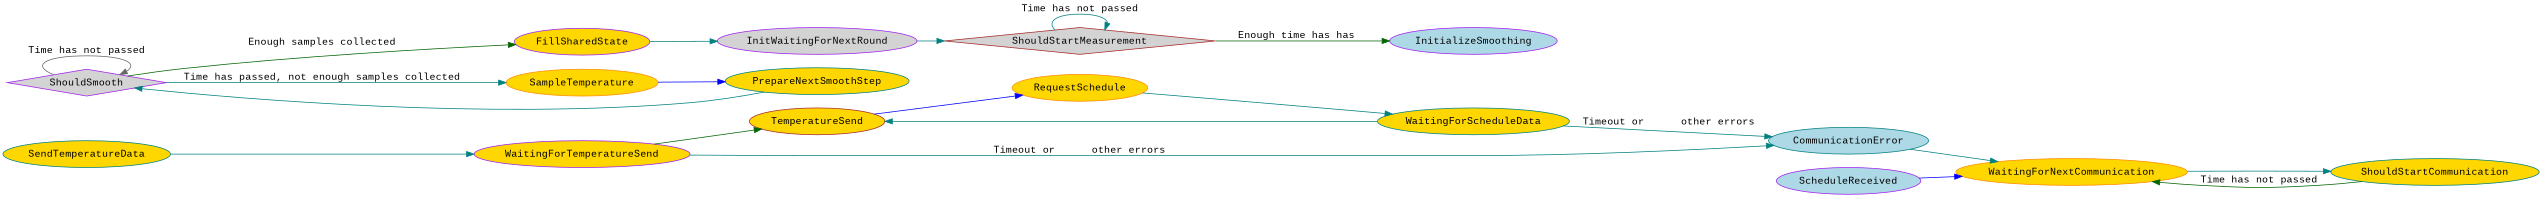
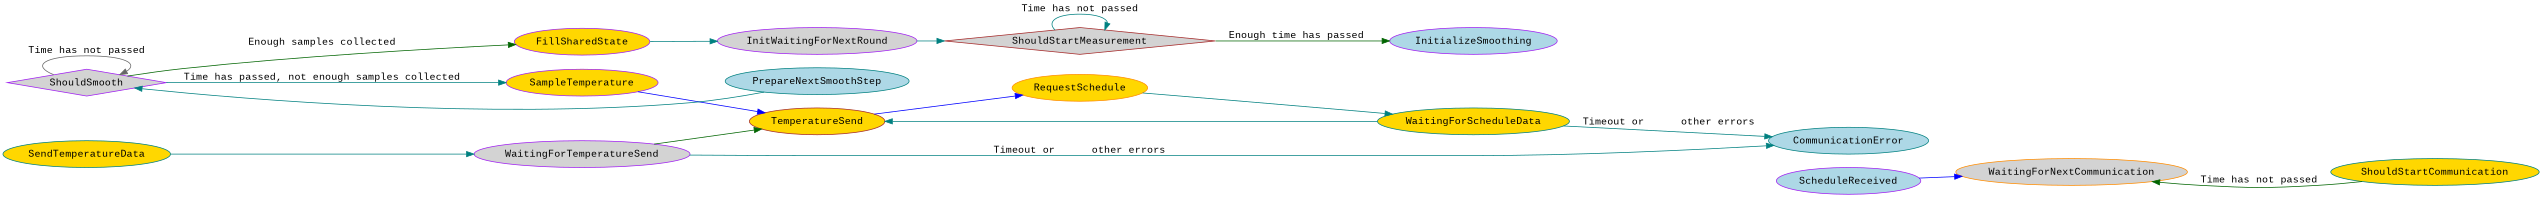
(1297, 35) -> (1297, 35)
(817, 81) -> (817, 81)
(688, 82) -> (680, 99)
(582, 83) -> (582, 83)
(582, 154) -> (582, 154)
(1950, 155) -> none
(2255, 171) -> none
(2072, 172) -> (2072, 172)
